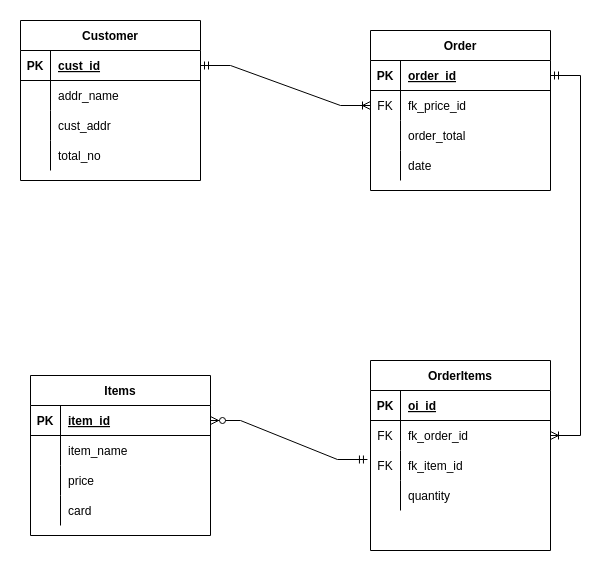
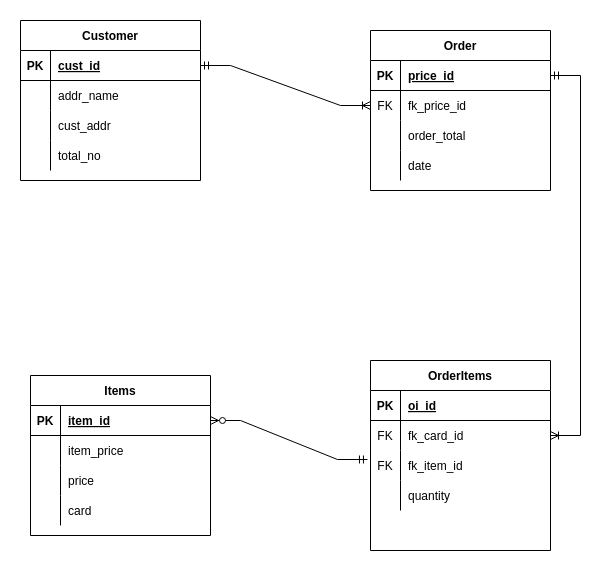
(433, 76) -> (432, 76)
(443, 436) -> (440, 436)
(97, 451) -> (98, 451)
